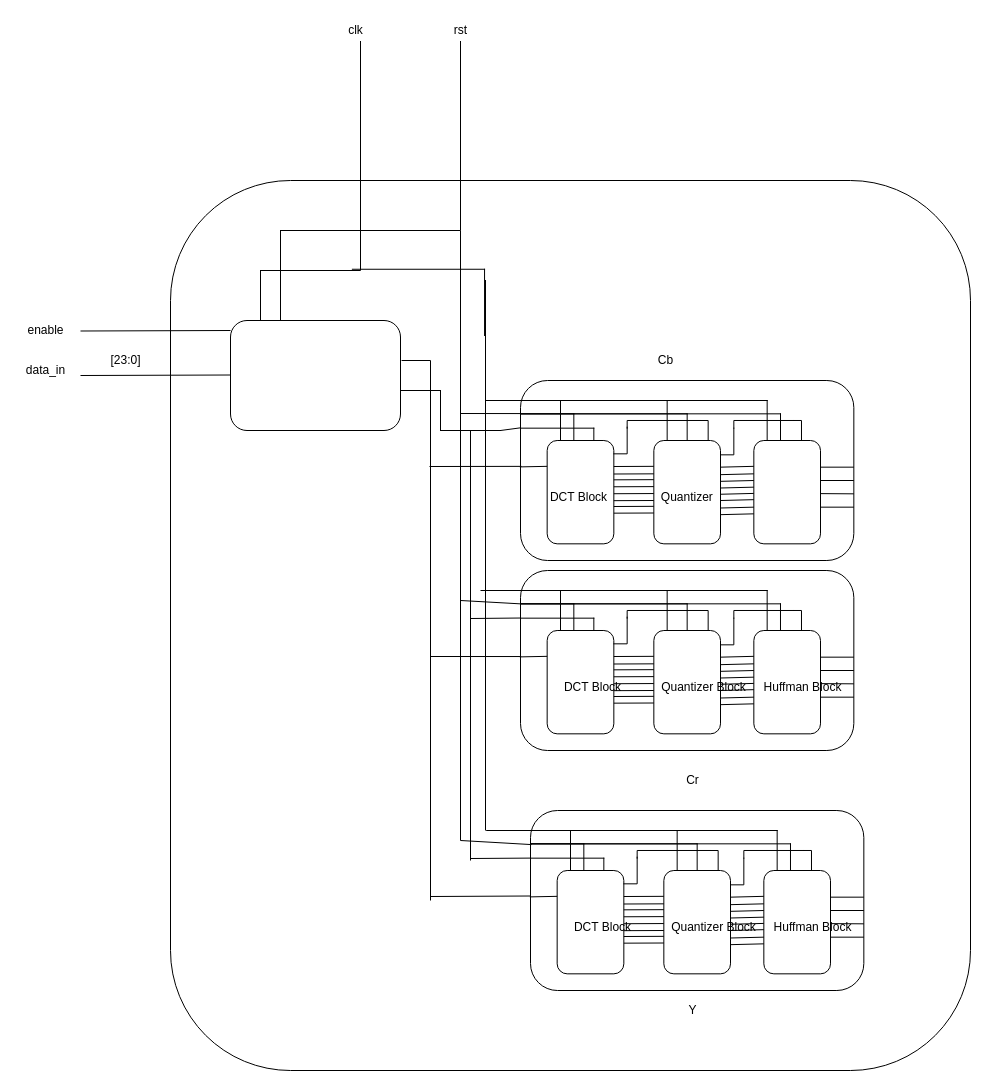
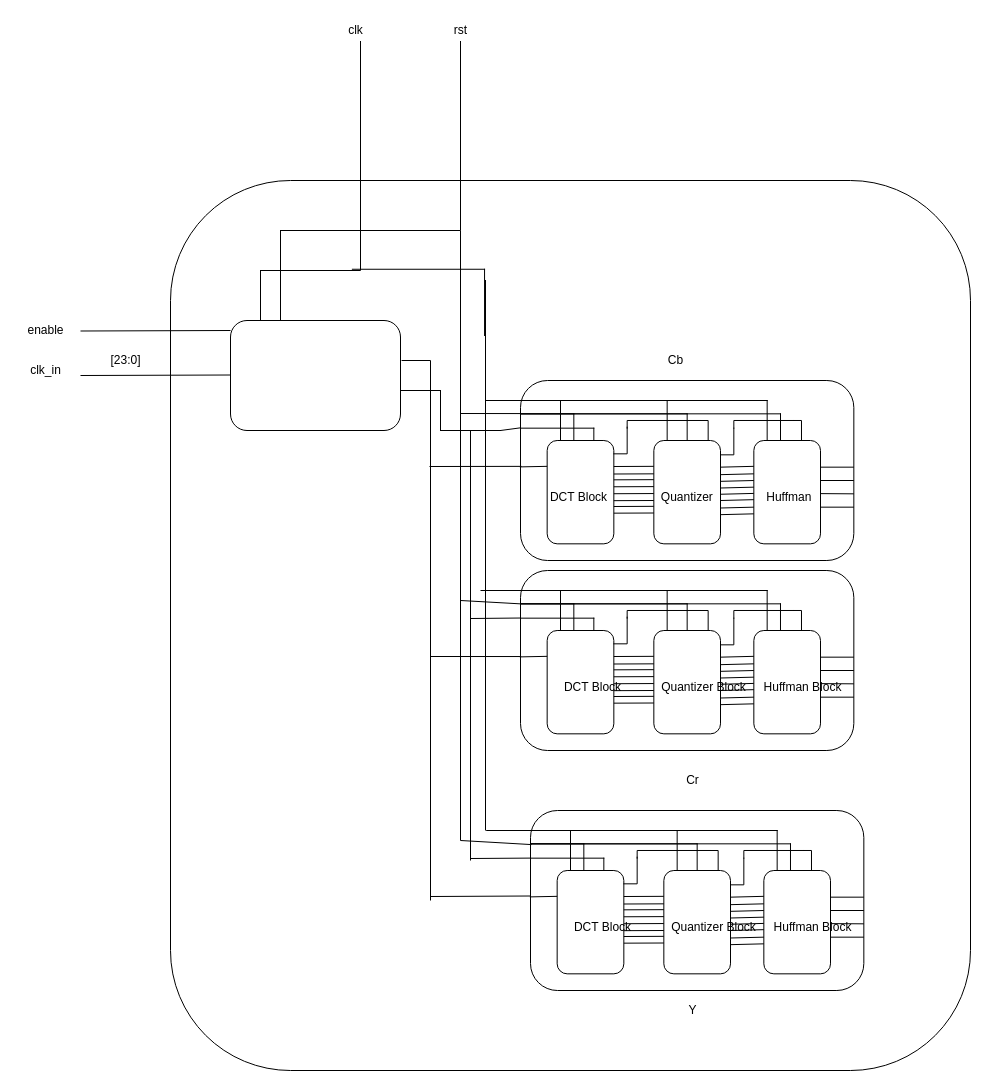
(666, 361) -> (676, 361)
(46, 371) -> (46, 371)
none -> (790, 497)
